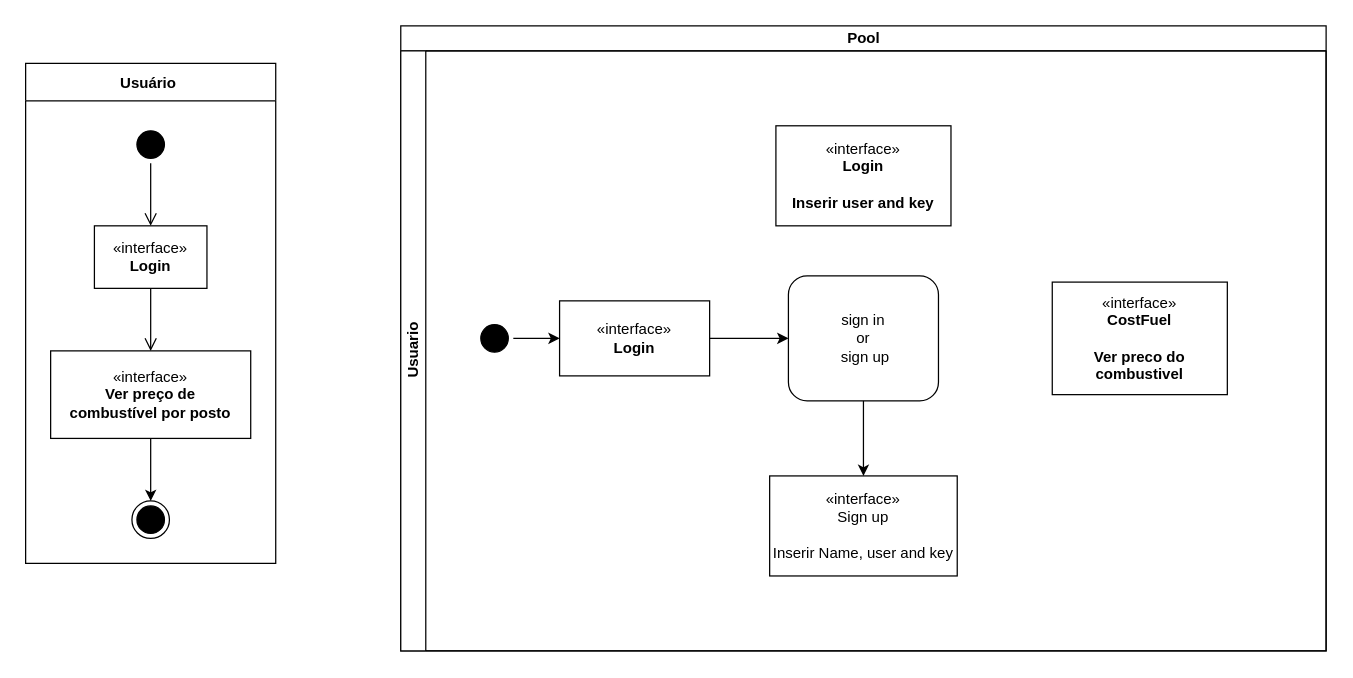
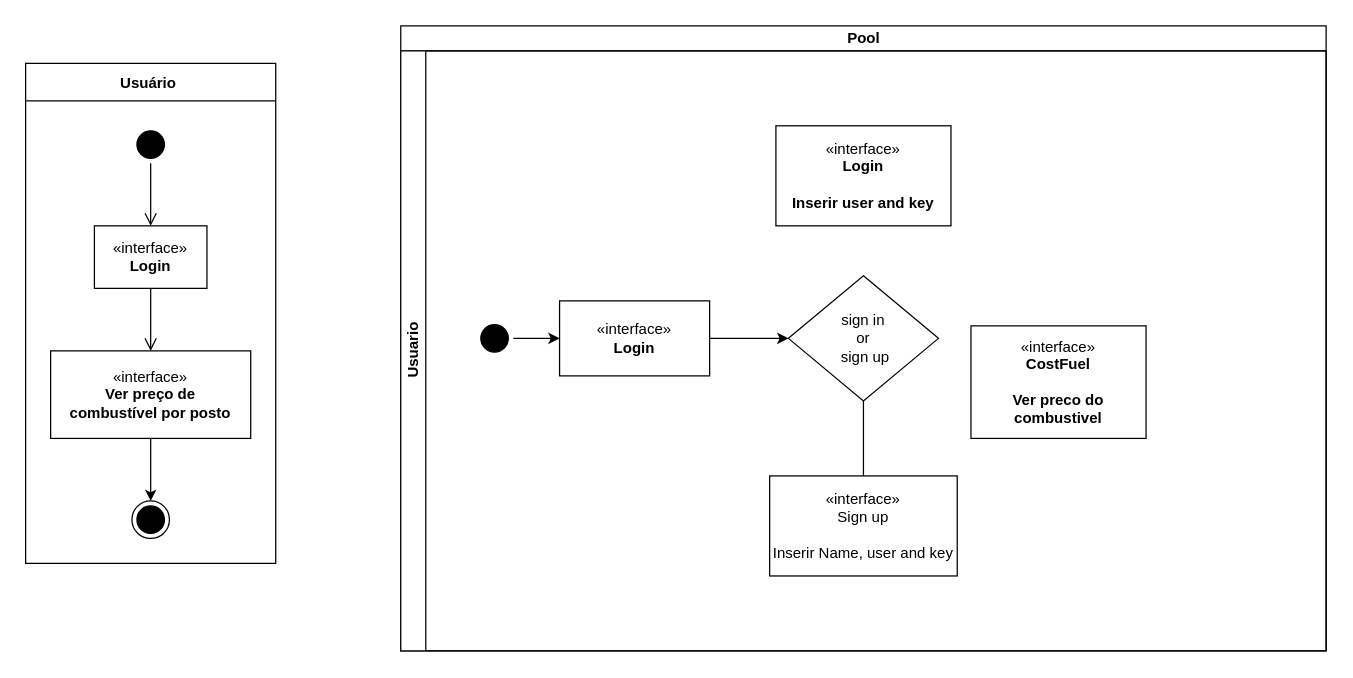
(863, 338) -> (863, 338)
(1139, 338) -> (1058, 382)
(863, 466) -> (863, 469)
